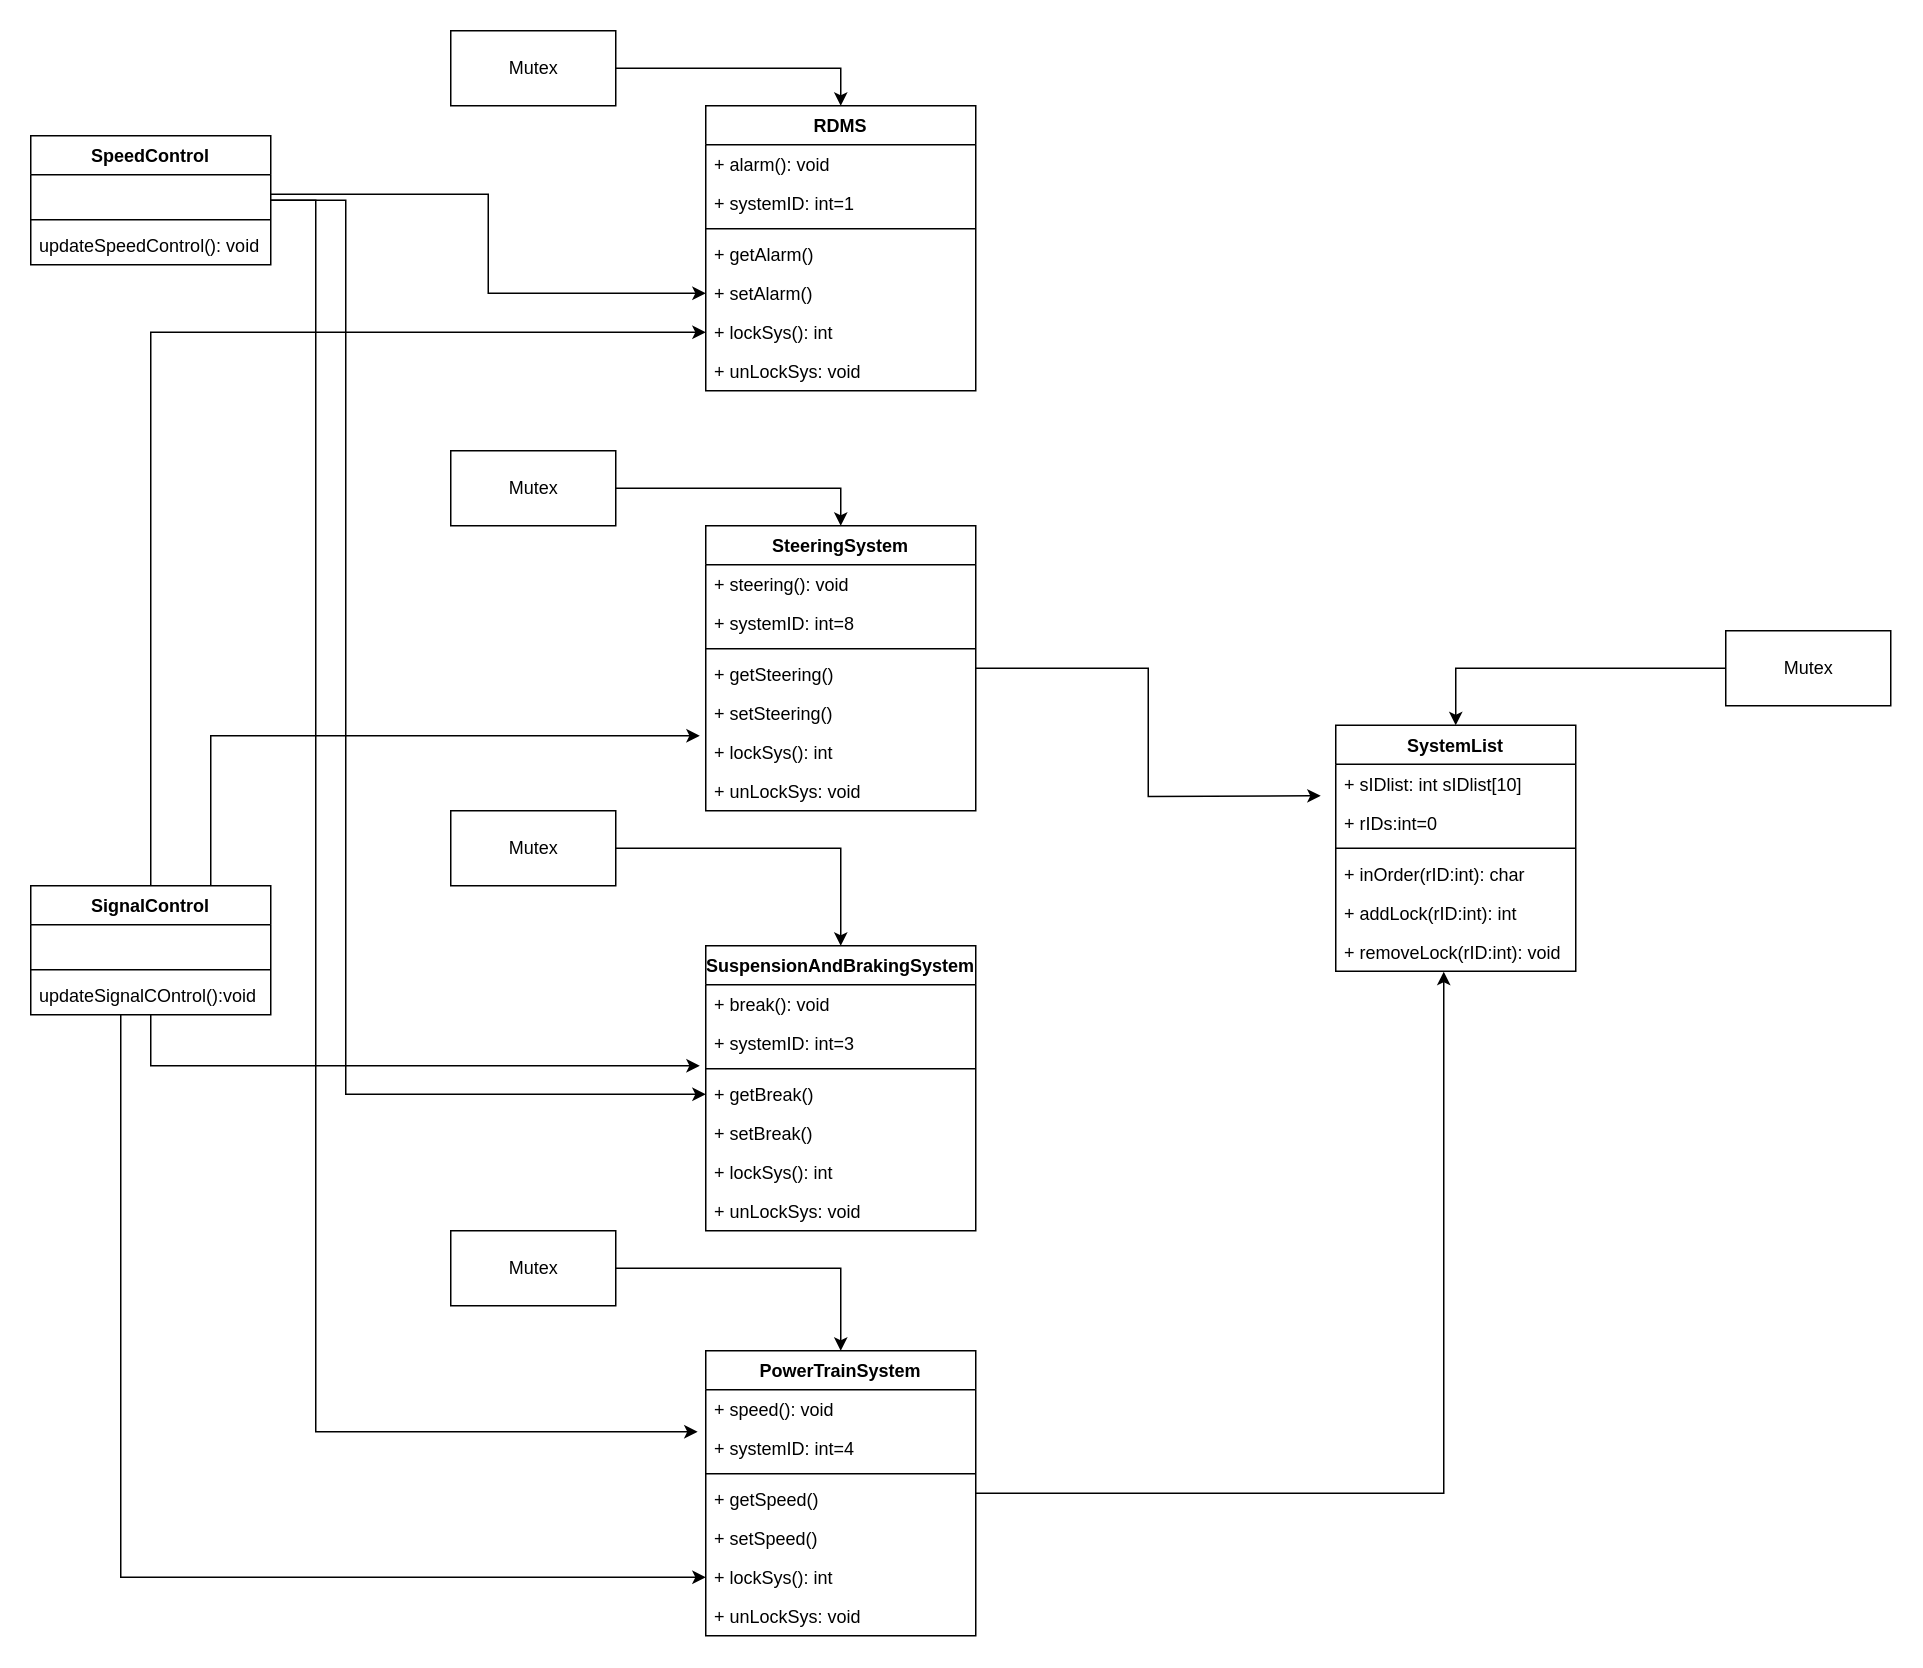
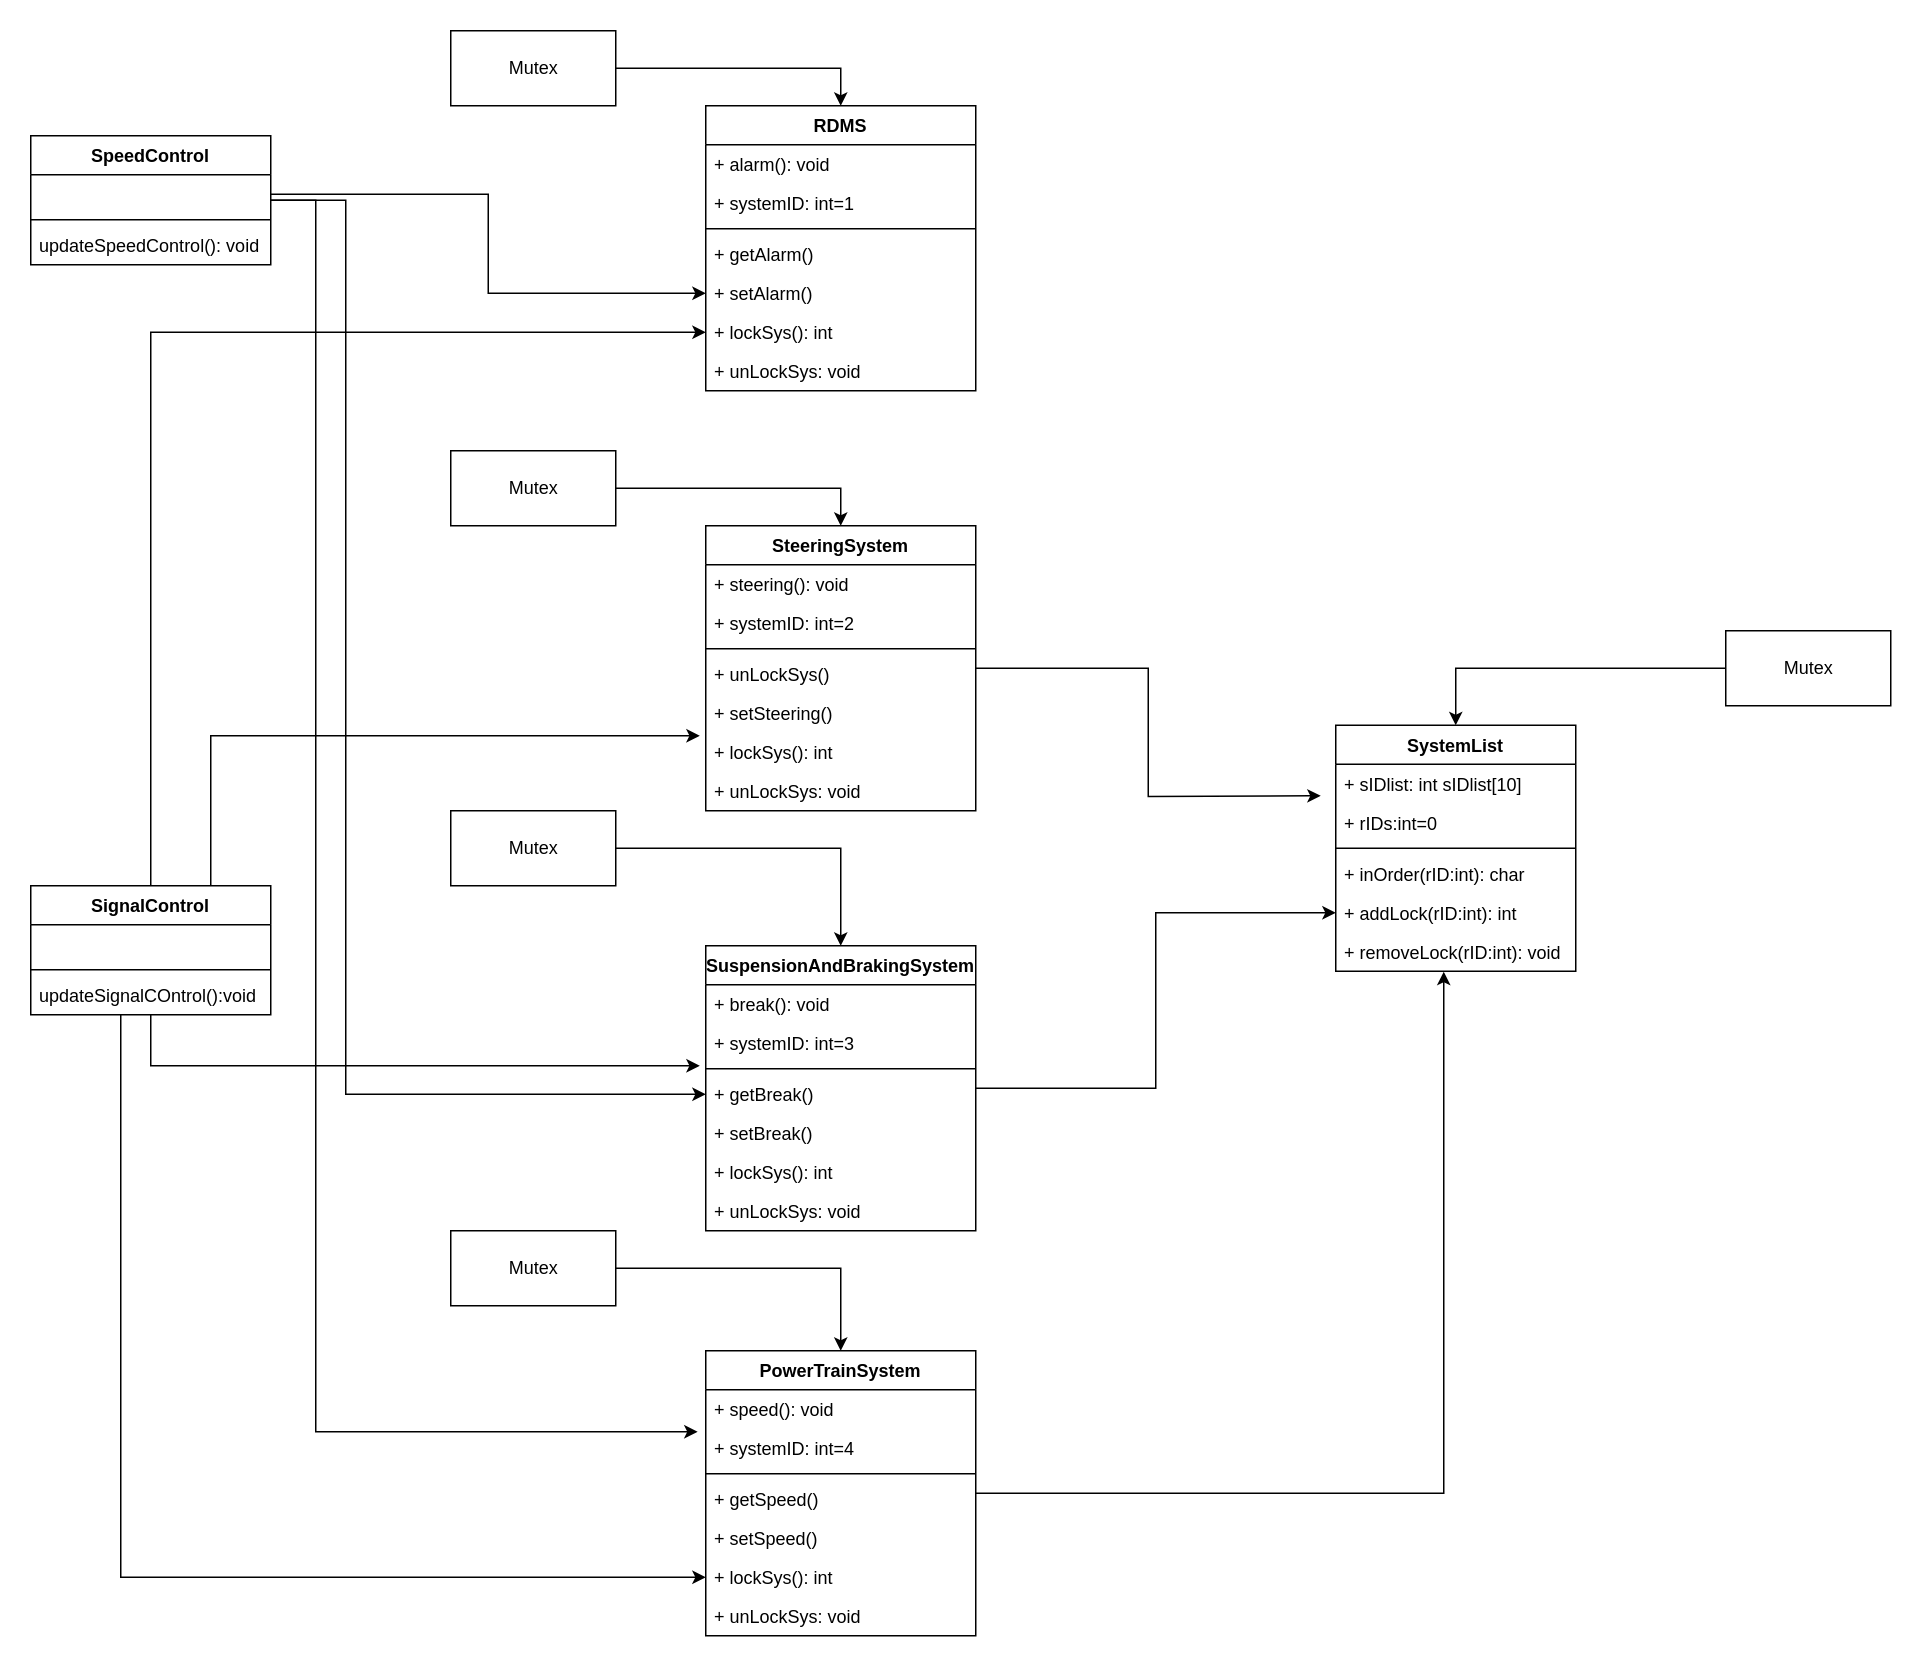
(790, 624) -> (790, 624)
(785, 675) -> (777, 675)
none -> (1156, 1005)
